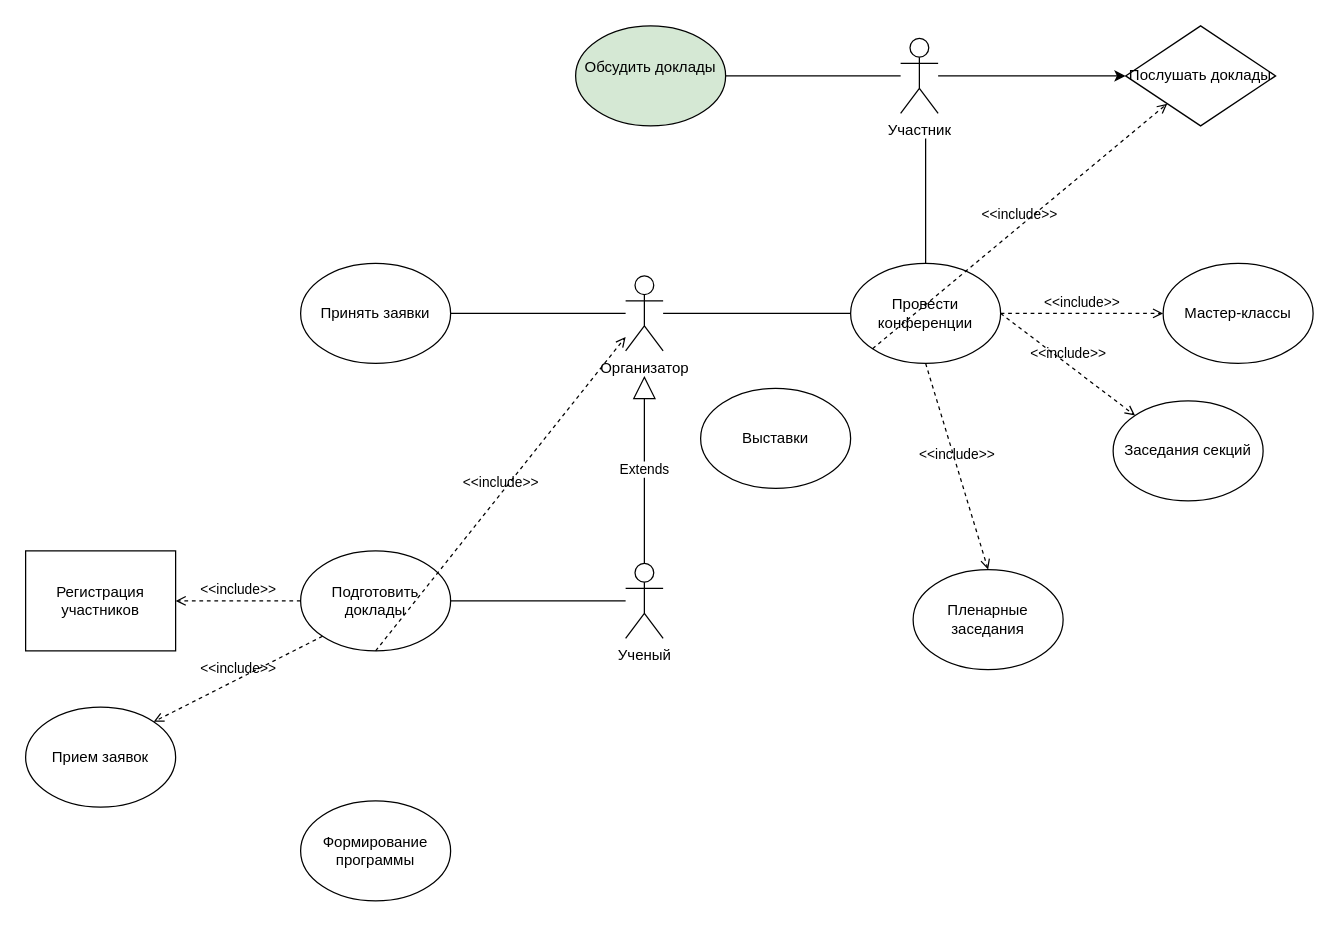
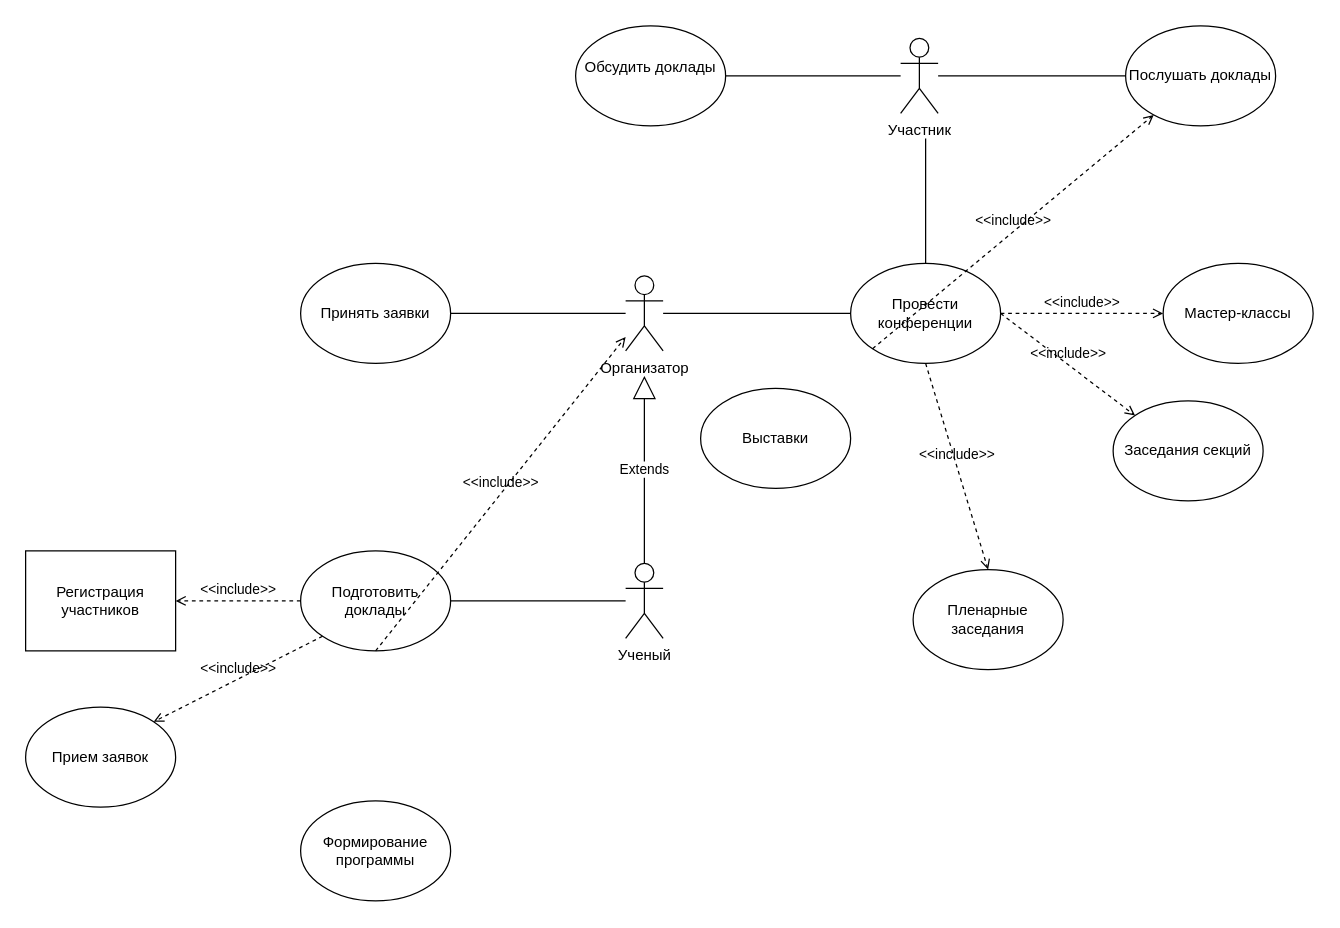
(651, 76) -> (651, 76)
(1116, 76) -> (1120, 76)
(1201, 76) -> (1201, 76)
